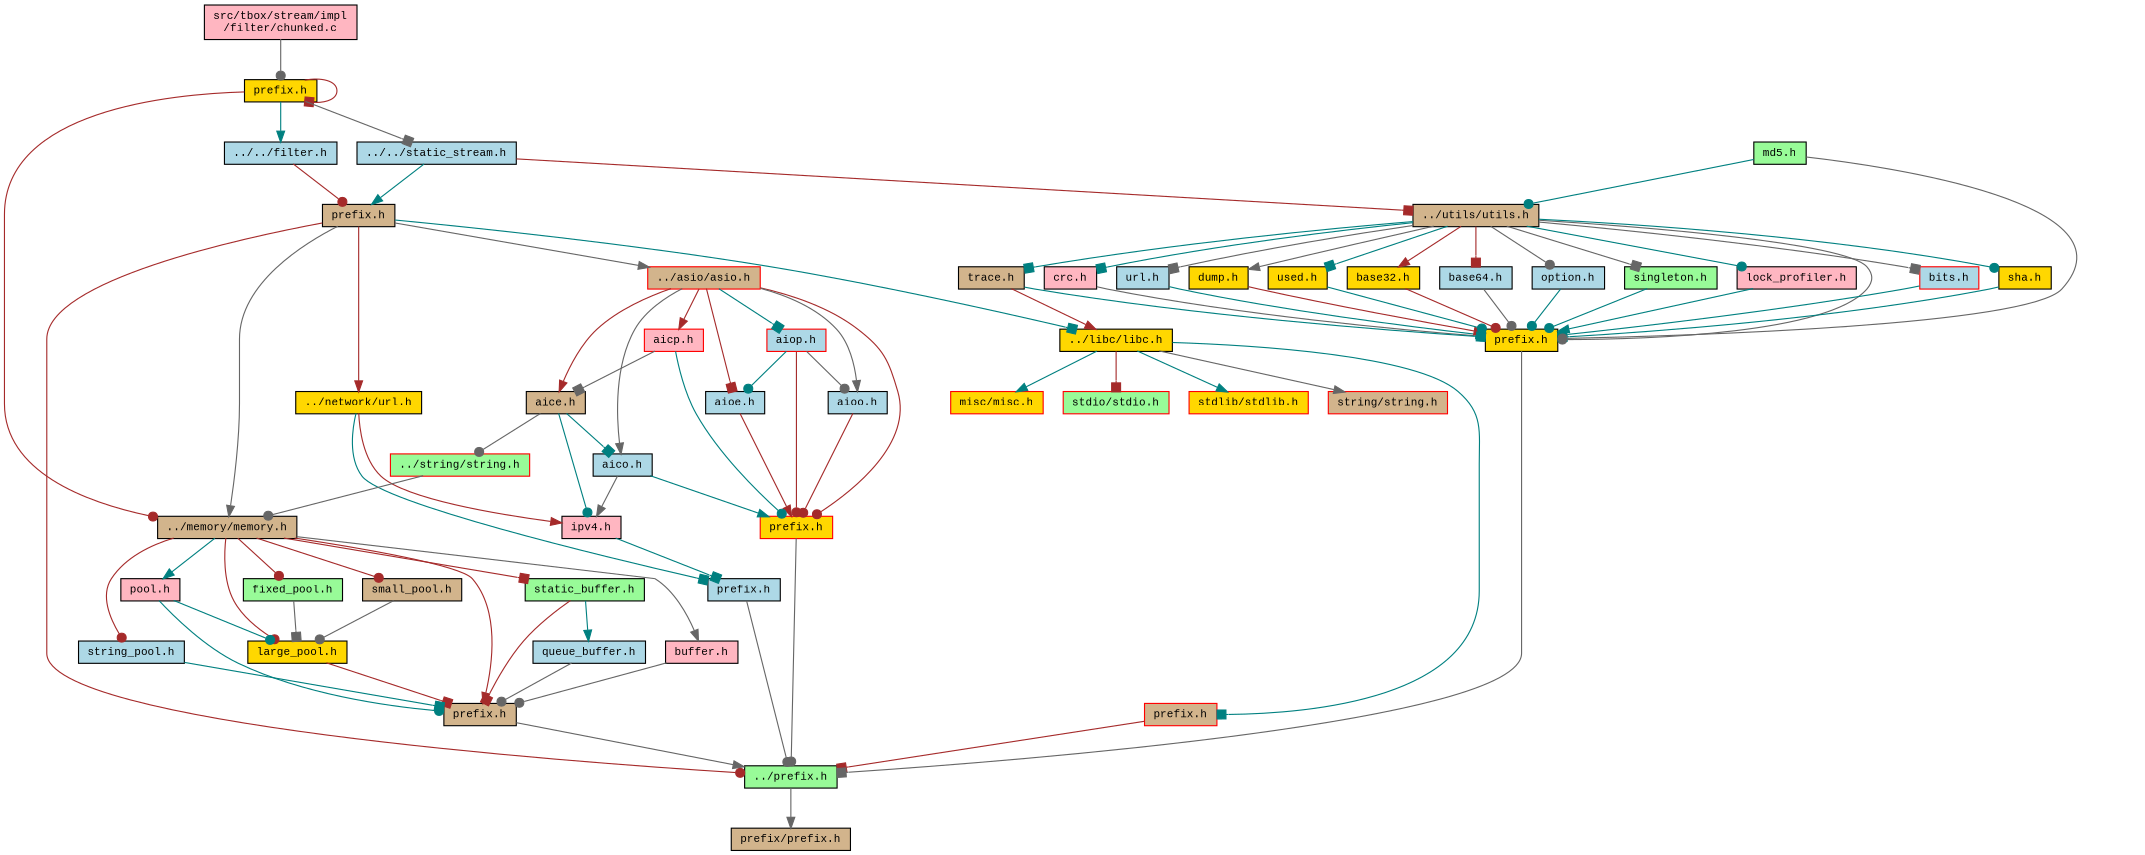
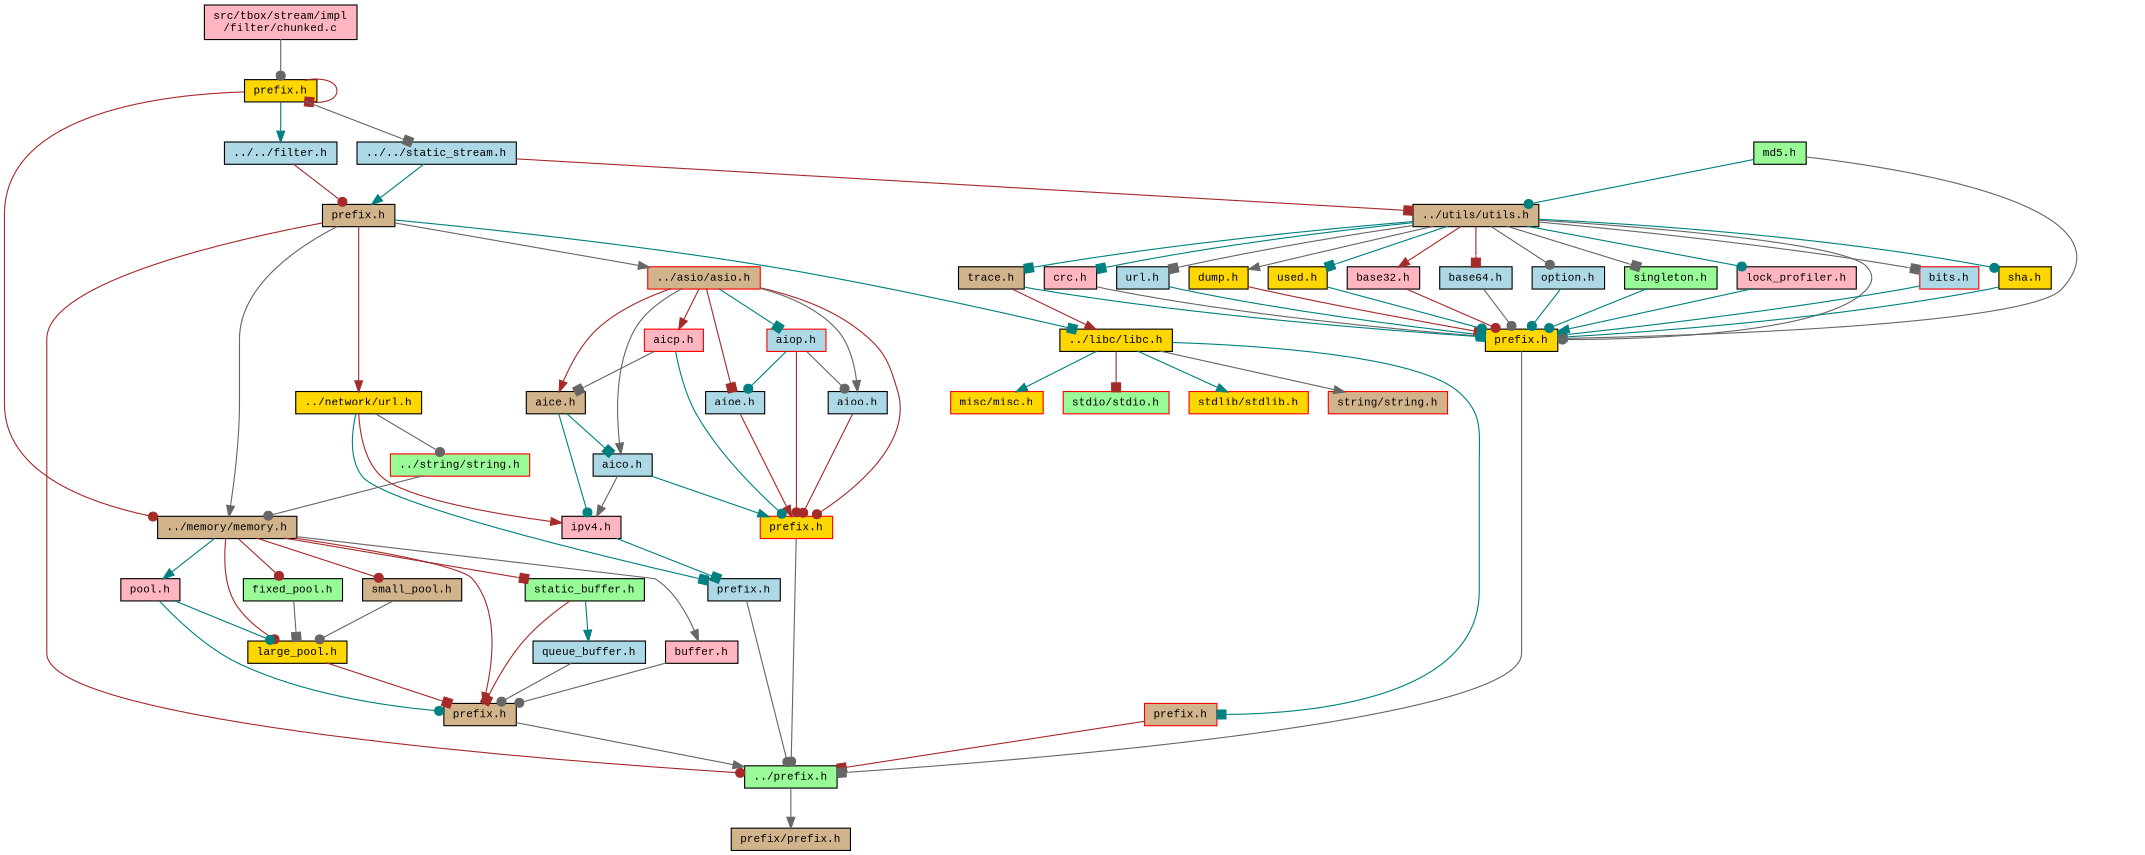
(1383, 278) -> (1383, 278)
(512, 431) -> (405, 431)
(131, 652) -> none
